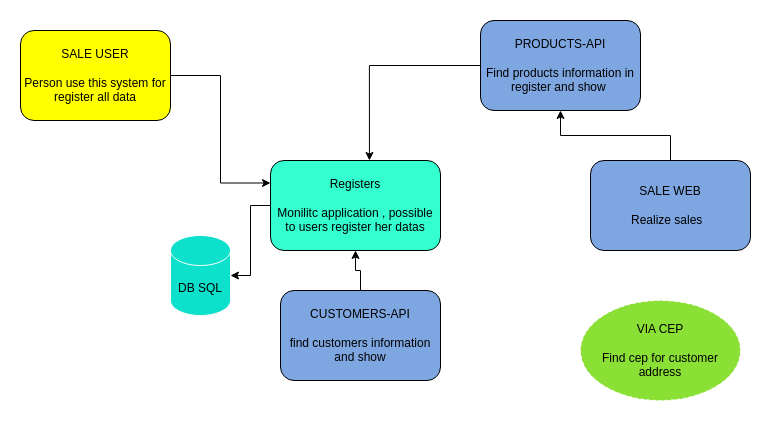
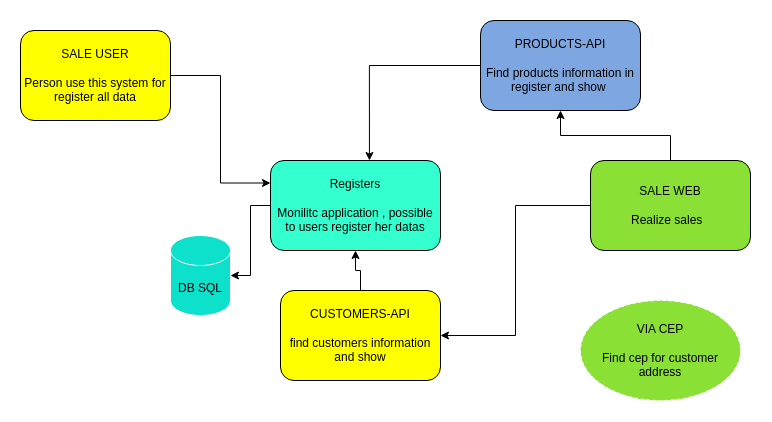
(671, 206) -> (671, 206)
none -> (516, 267)
(361, 336) -> (361, 336)
